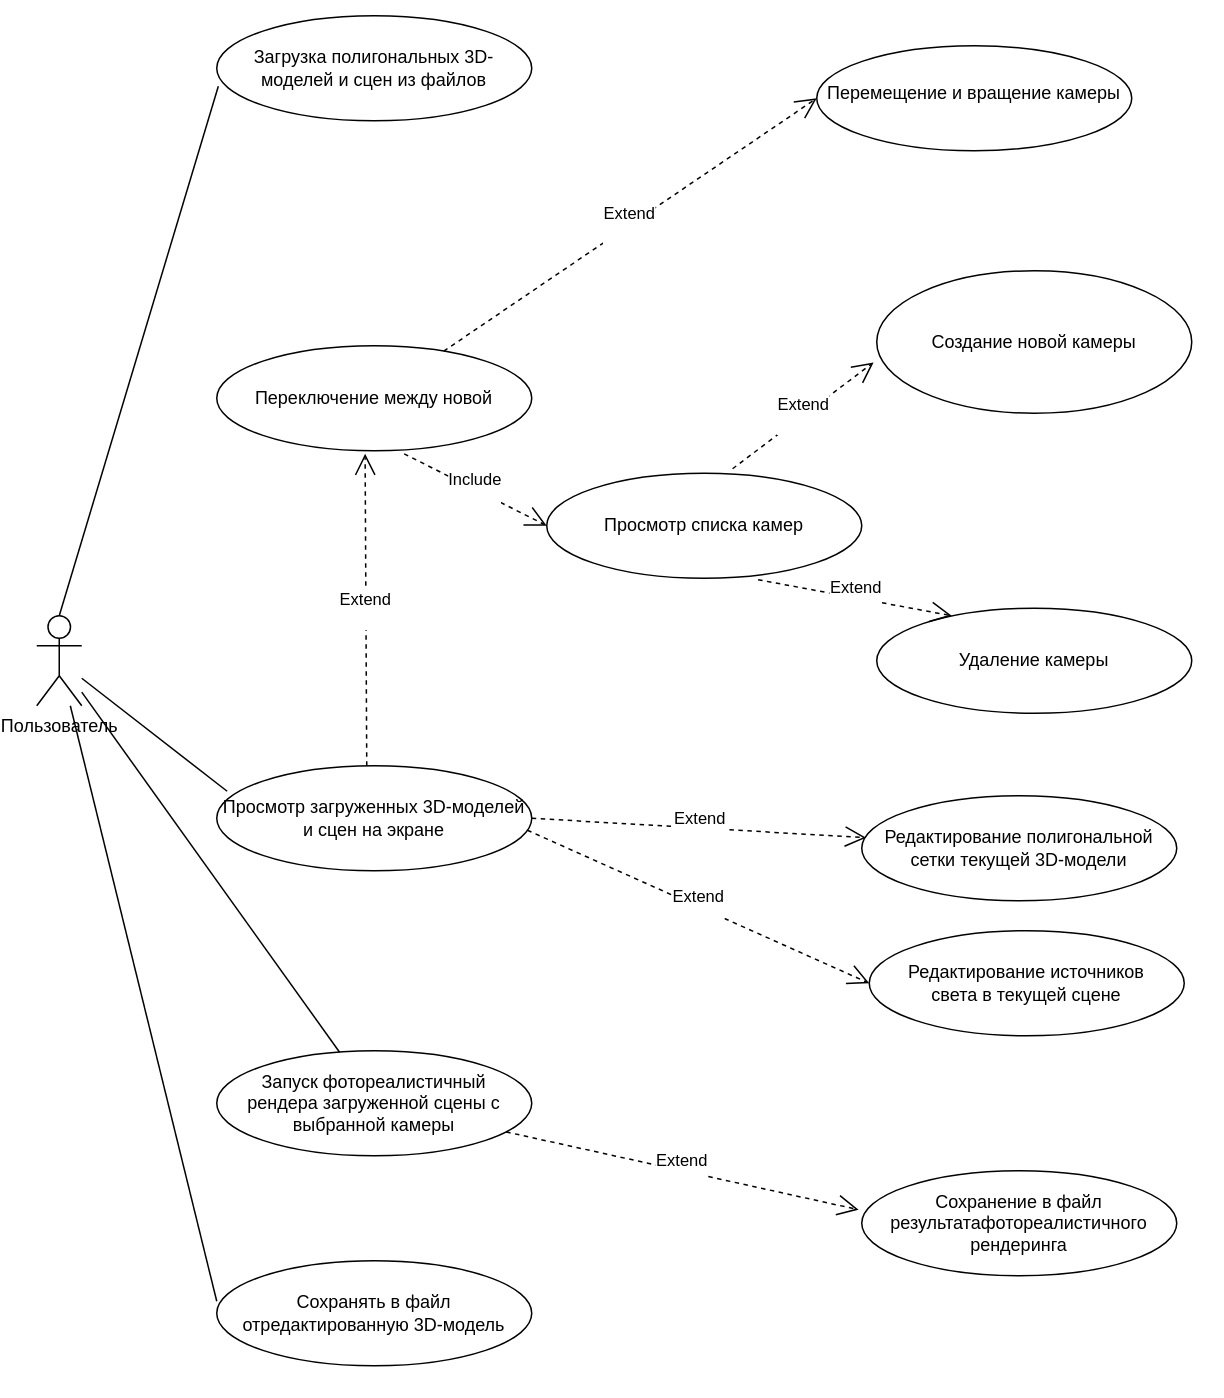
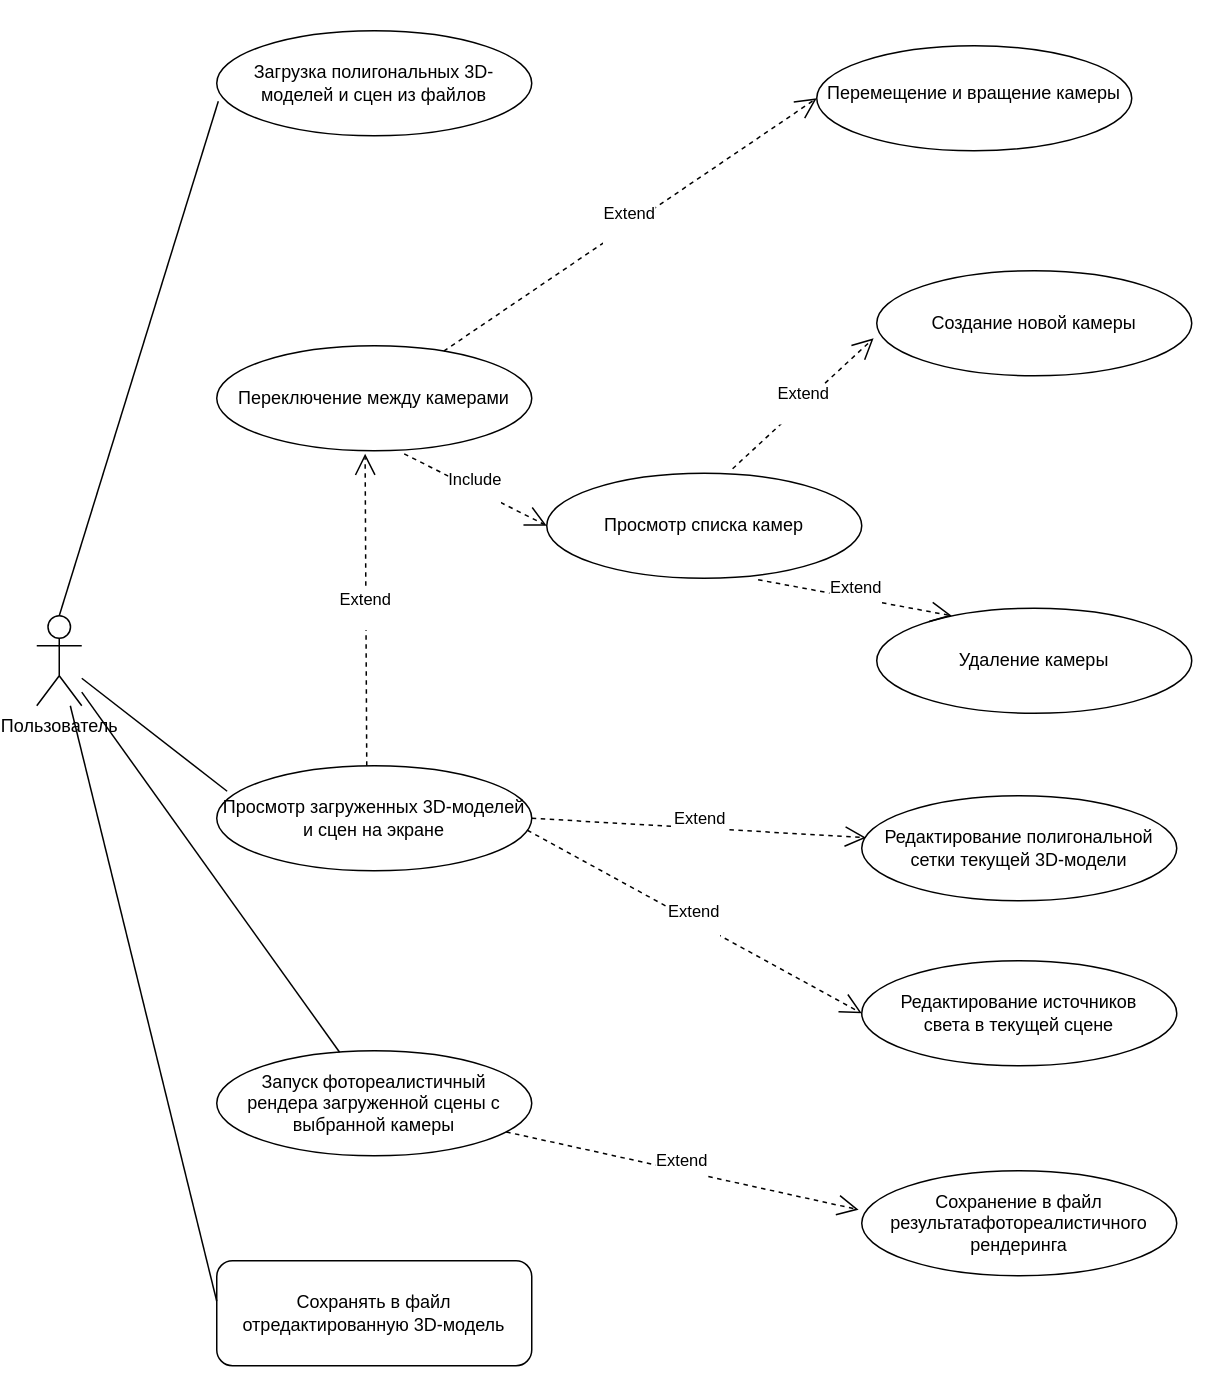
(374, 68) -> (374, 83)
(1034, 342) -> (1034, 323)
(374, 398) -> (374, 398)
(1027, 983) -> (1019, 1013)
(374, 1313) -> (374, 1313)
